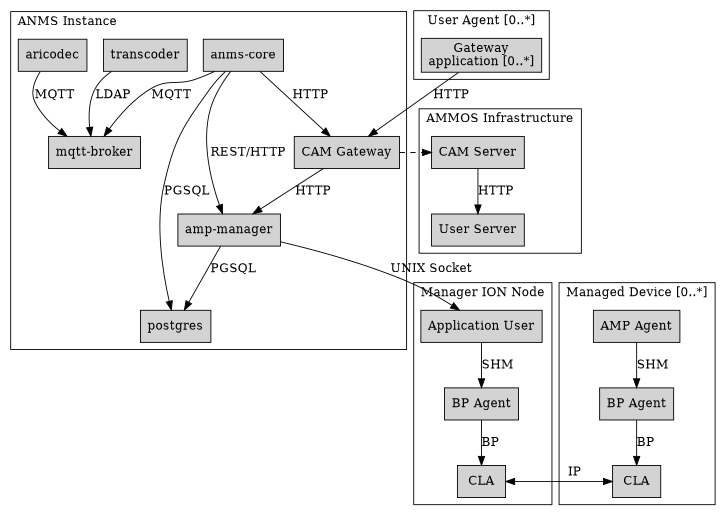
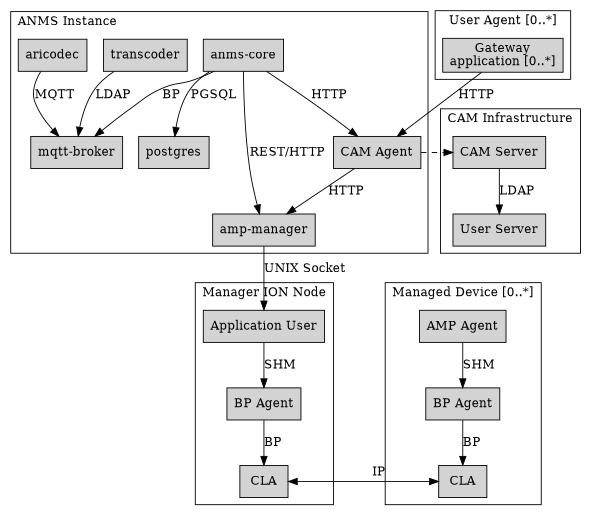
(172, 95) -> (172, 95)
(500, 119) -> (510, 119)
(347, 152) -> (377, 152)
(496, 191) -> (517, 191)
(205, 274) -> none
